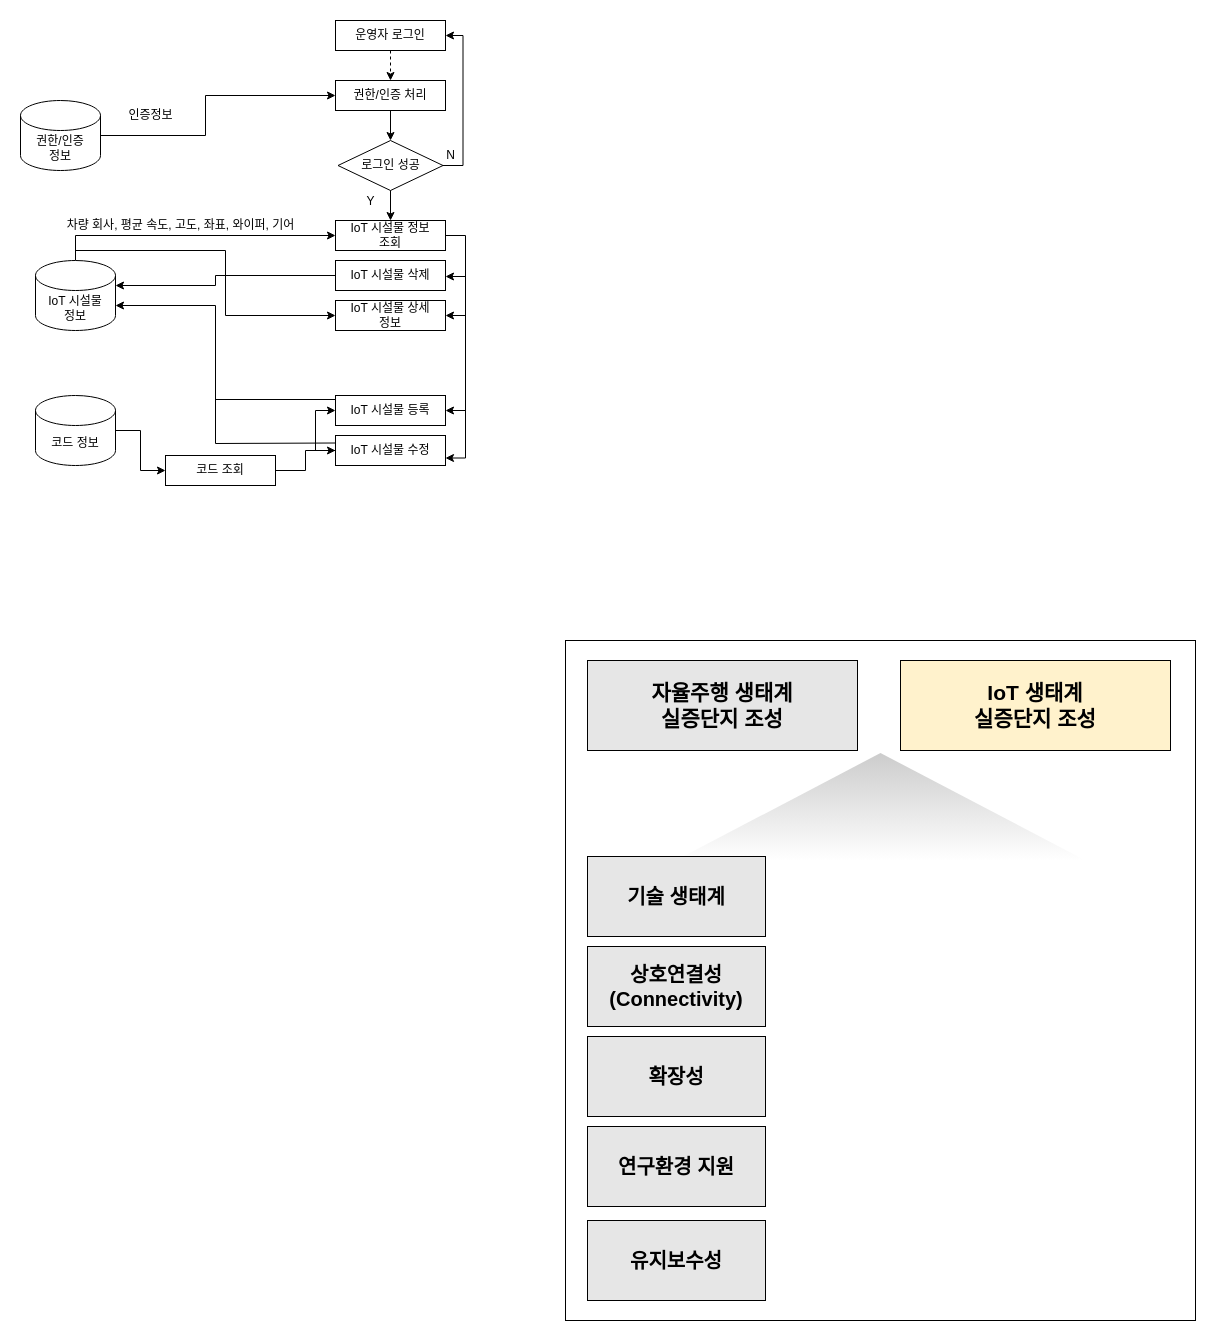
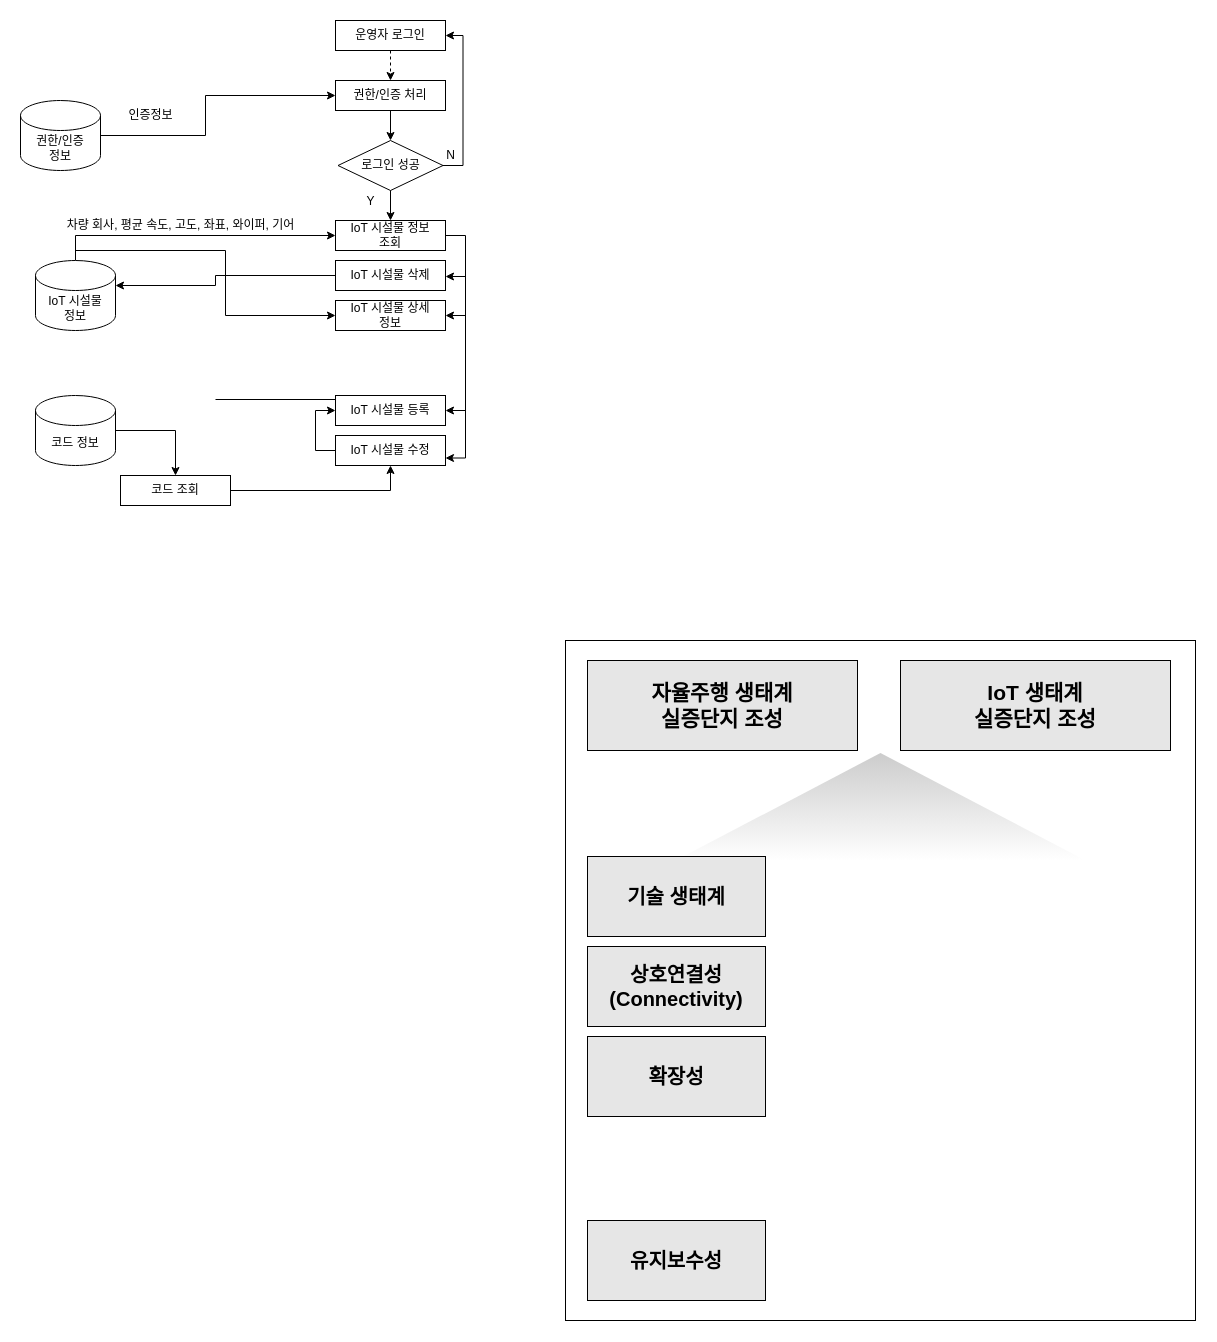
(216, 389) -> none
(221, 471) -> (176, 491)
(1036, 706) -> (1036, 706)
(677, 1167) -> none
